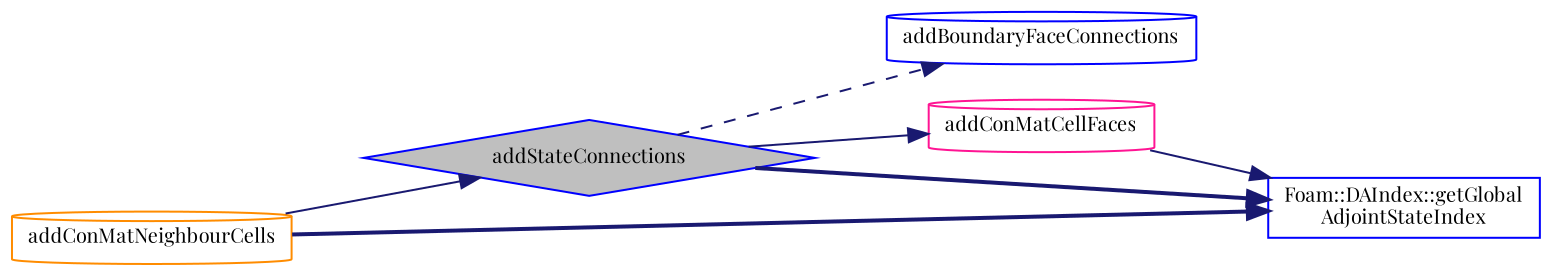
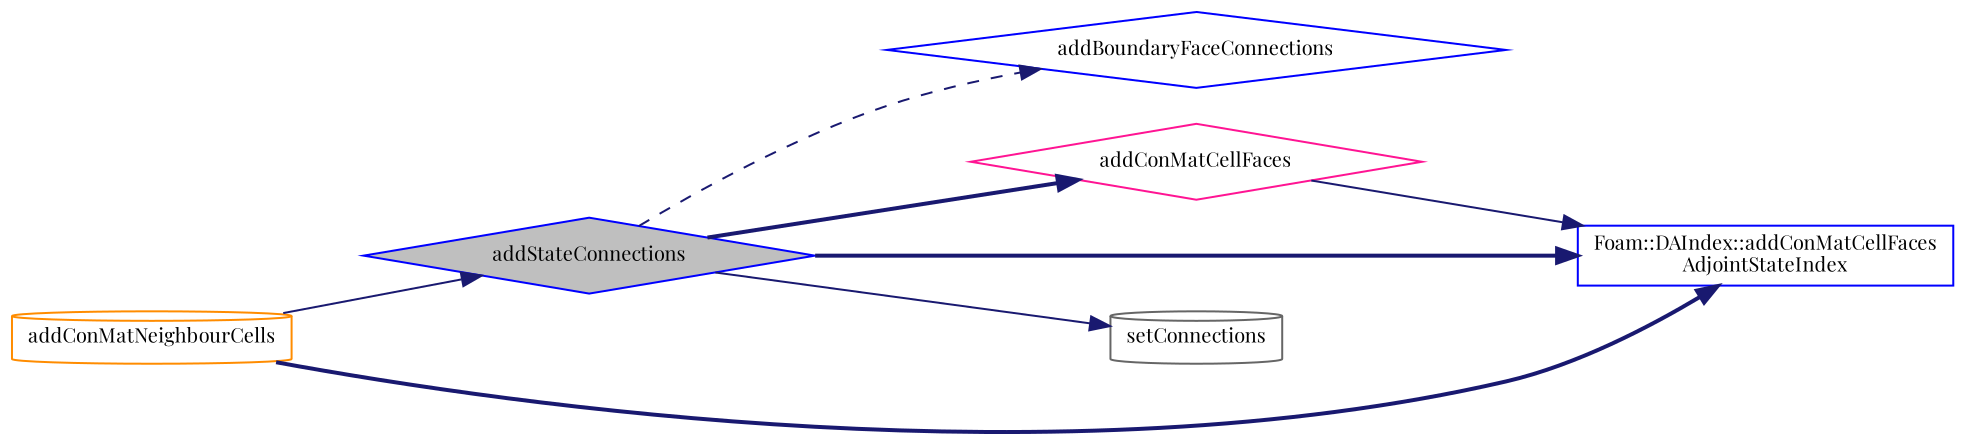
(1042, 38) -> (1196, 50)
(1042, 126) -> (1196, 162)
(828, 141) -> (883, 210)
(1404, 208) -> (1766, 256)
none -> (1196, 338)
